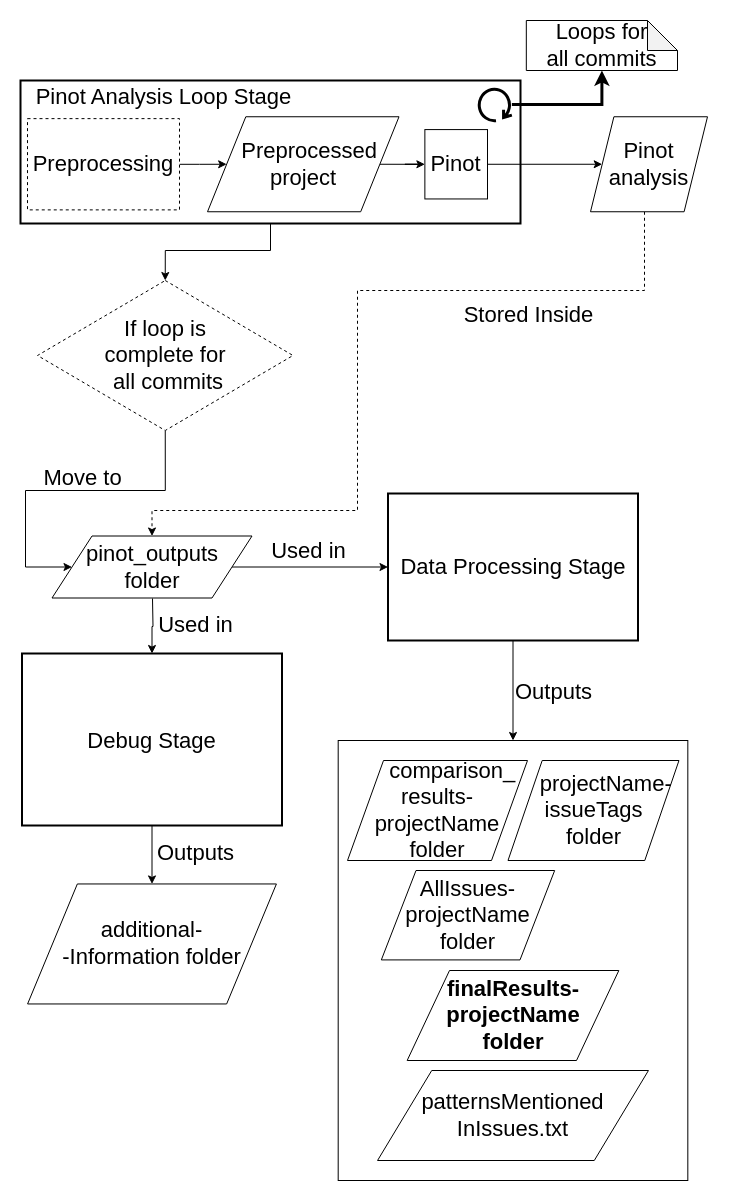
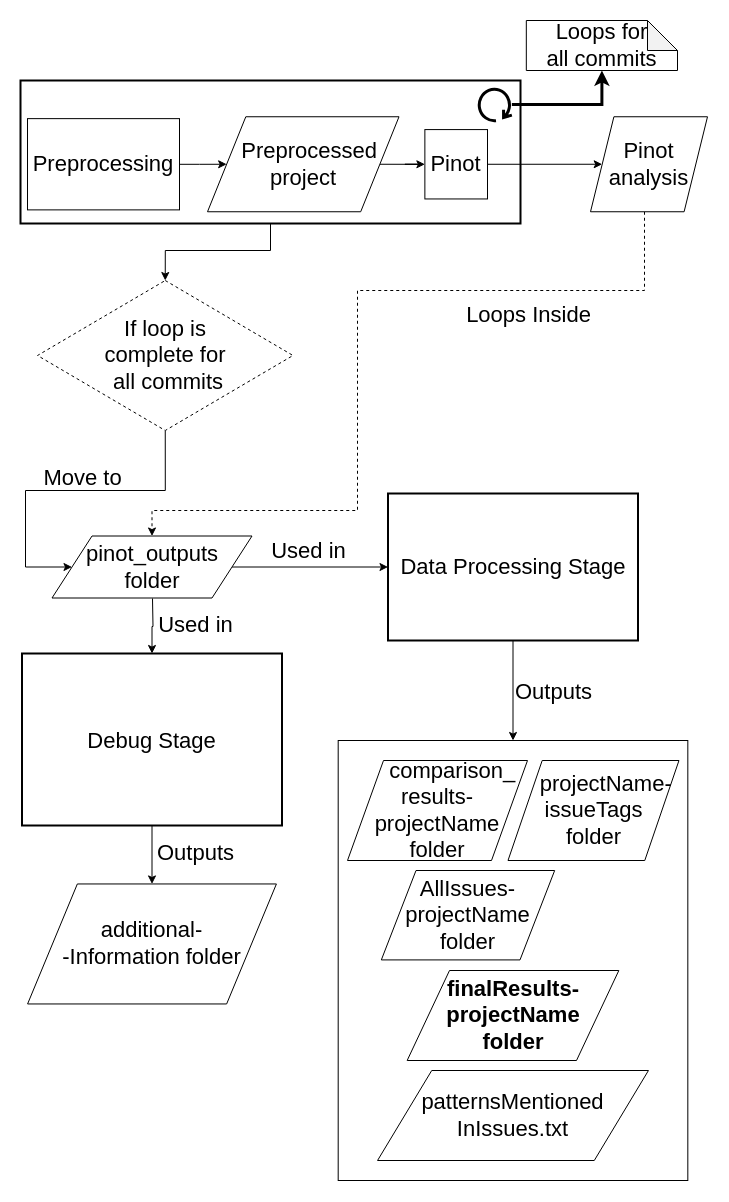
(164, 98) -> none
(104, 164) -> (104, 164)
(529, 316) -> (529, 316)
